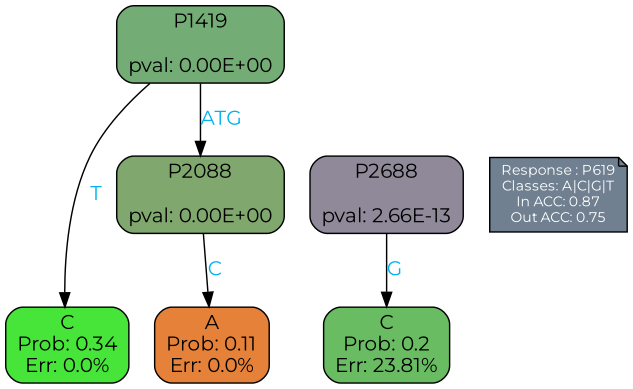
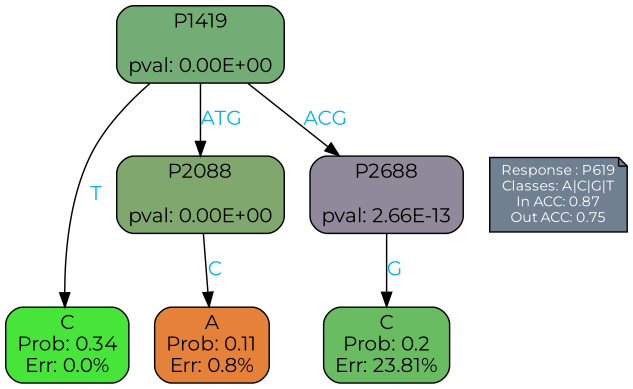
none -> (288, 115)
(212, 345) -> (212, 345)
